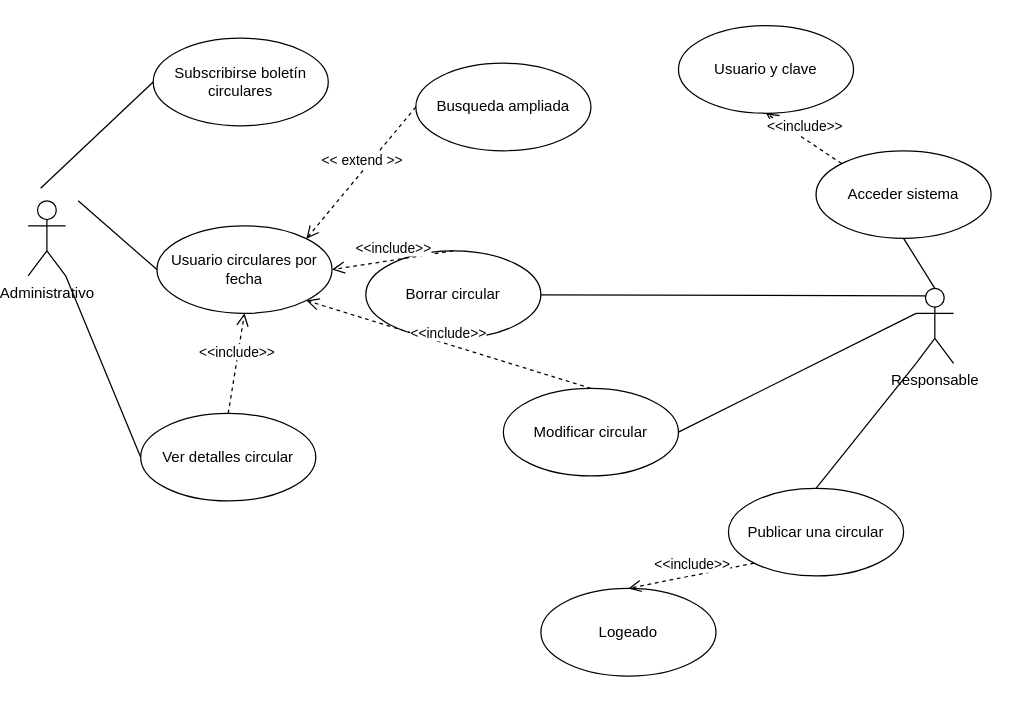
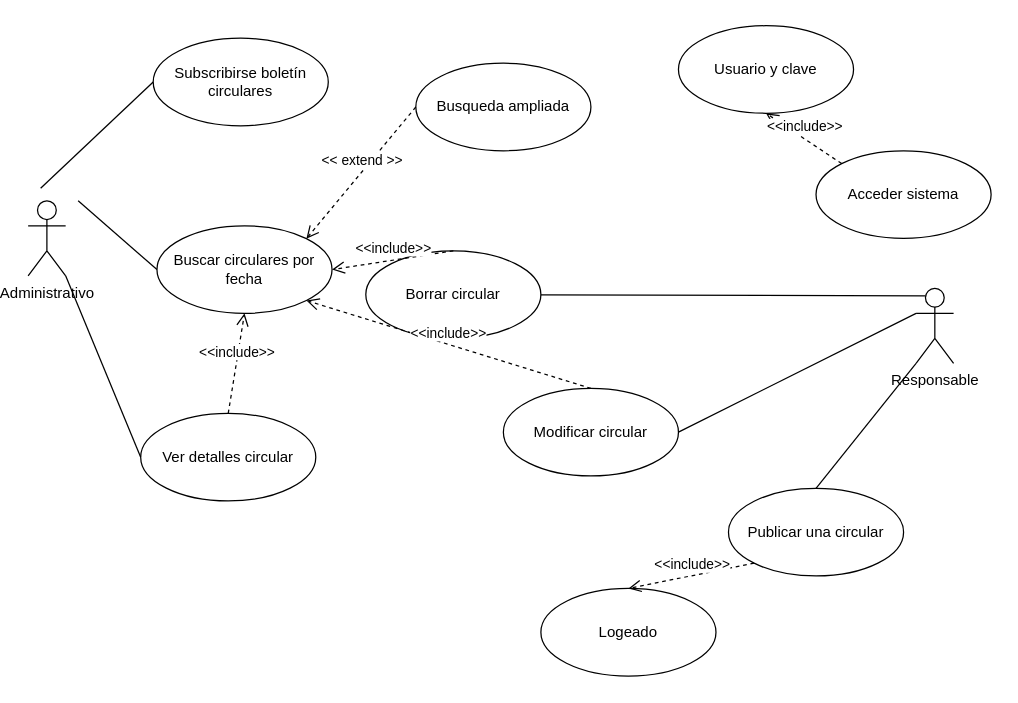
(919, 263) -> none
(244, 269) -> (244, 269)
